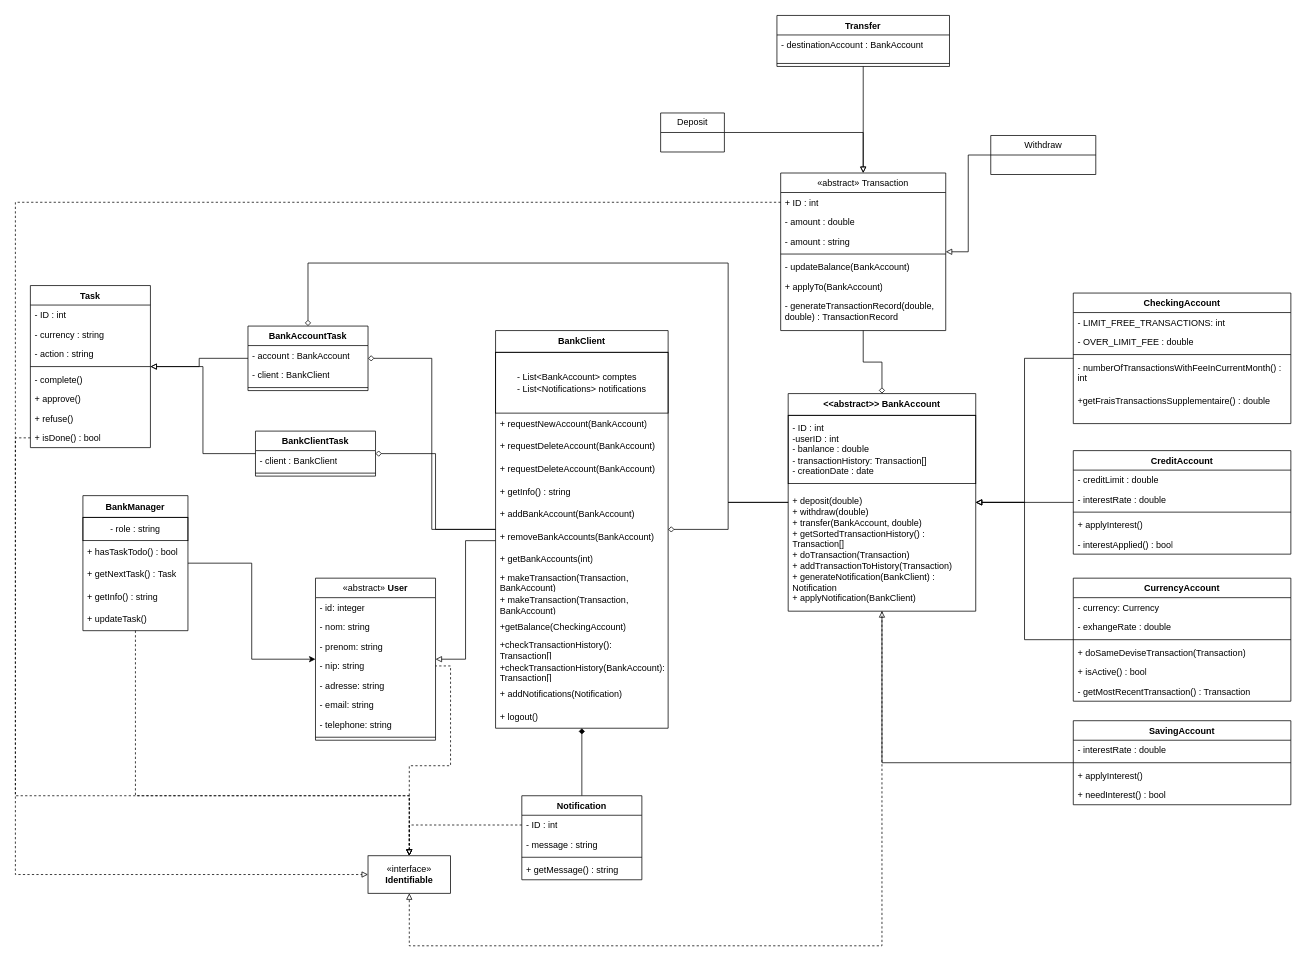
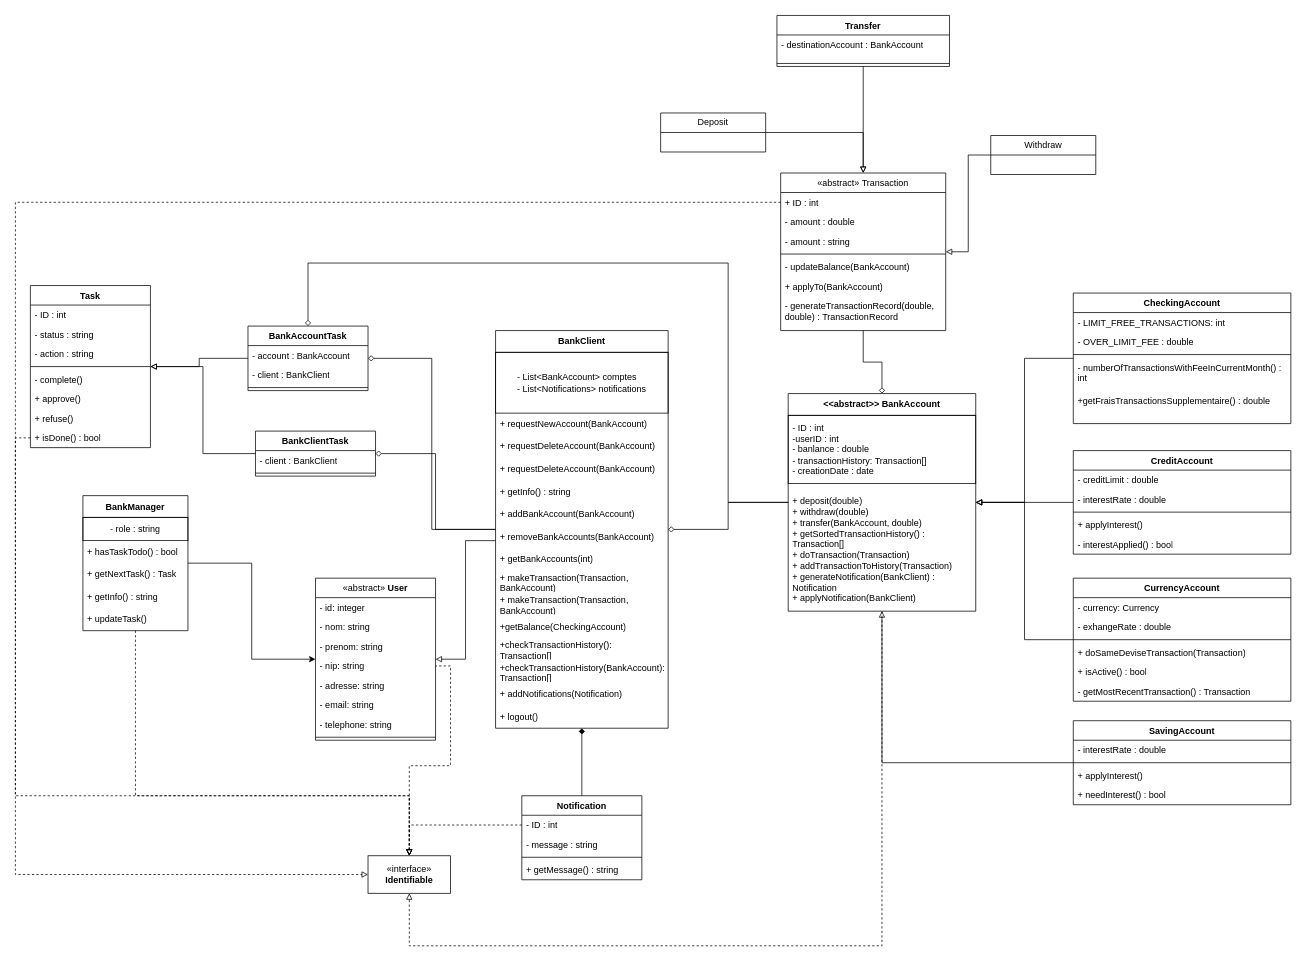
(692, 132) -> (713, 132)
(77, 335) -> (72, 335)
